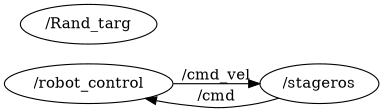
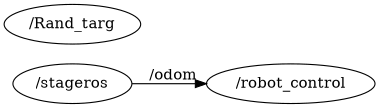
(211, 84) -> none
(216, 96) -> (173, 75)
